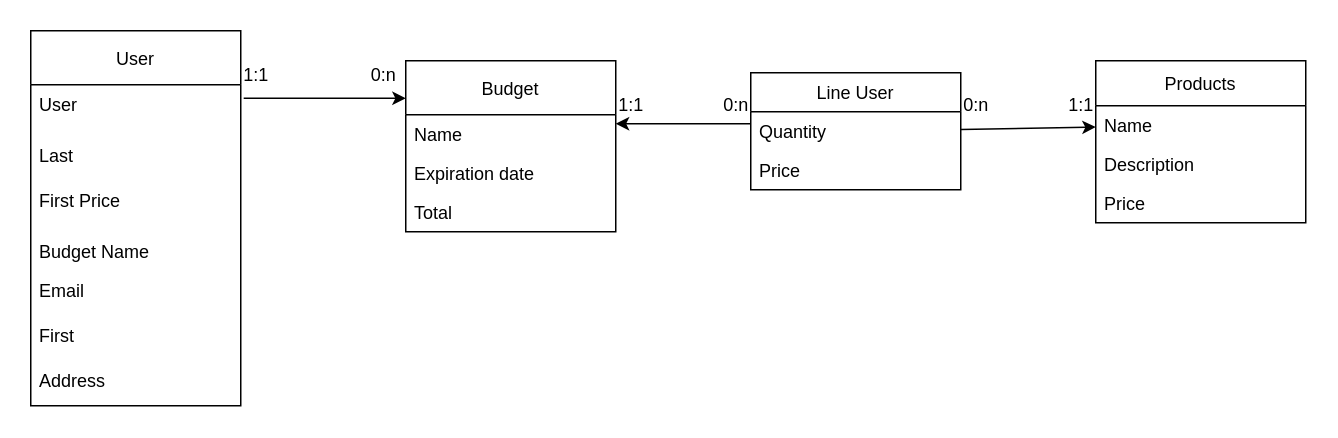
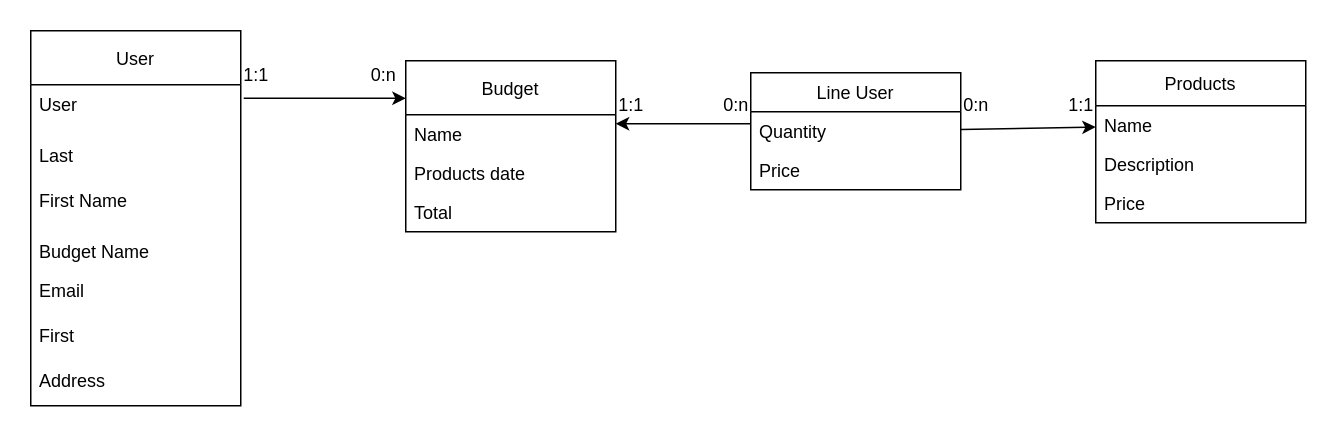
(483, 174) -> (477, 174)
(87, 201) -> (85, 201)
